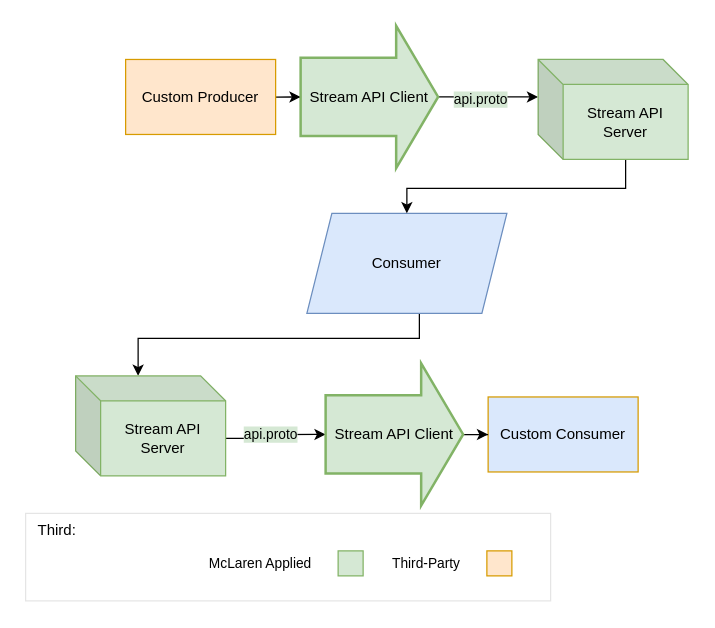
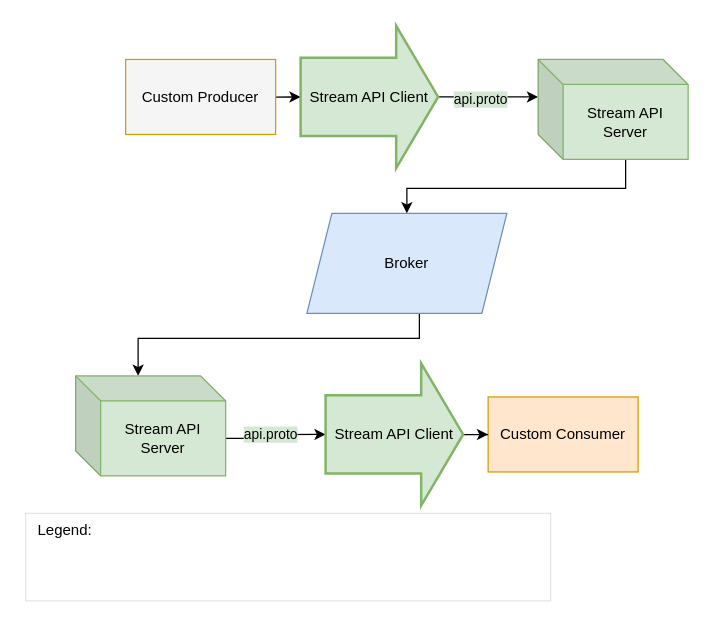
(201, 97) -> (201, 97)
(407, 263) -> (407, 263)
(563, 434) -> (563, 434)
(59, 531) -> (66, 531)
(351, 563) -> none
(499, 563) -> none
